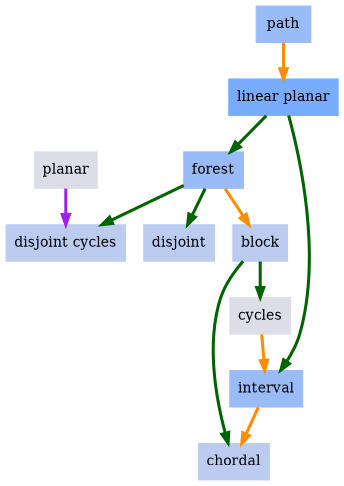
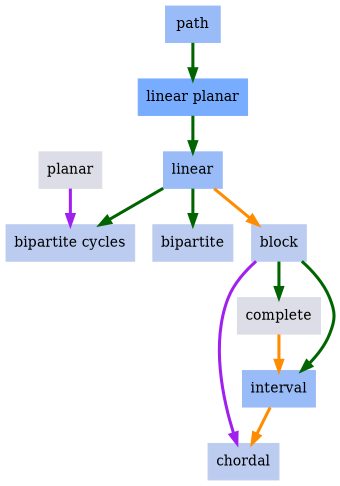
(284, 56) -> (193, 56)
(214, 170) -> (193, 170)
(309, 240) -> (334, 311)
(66, 243) -> (70, 243)
(179, 243) -> (193, 243)
(260, 316) -> (279, 316)
(213, 344) -> (220, 343)
